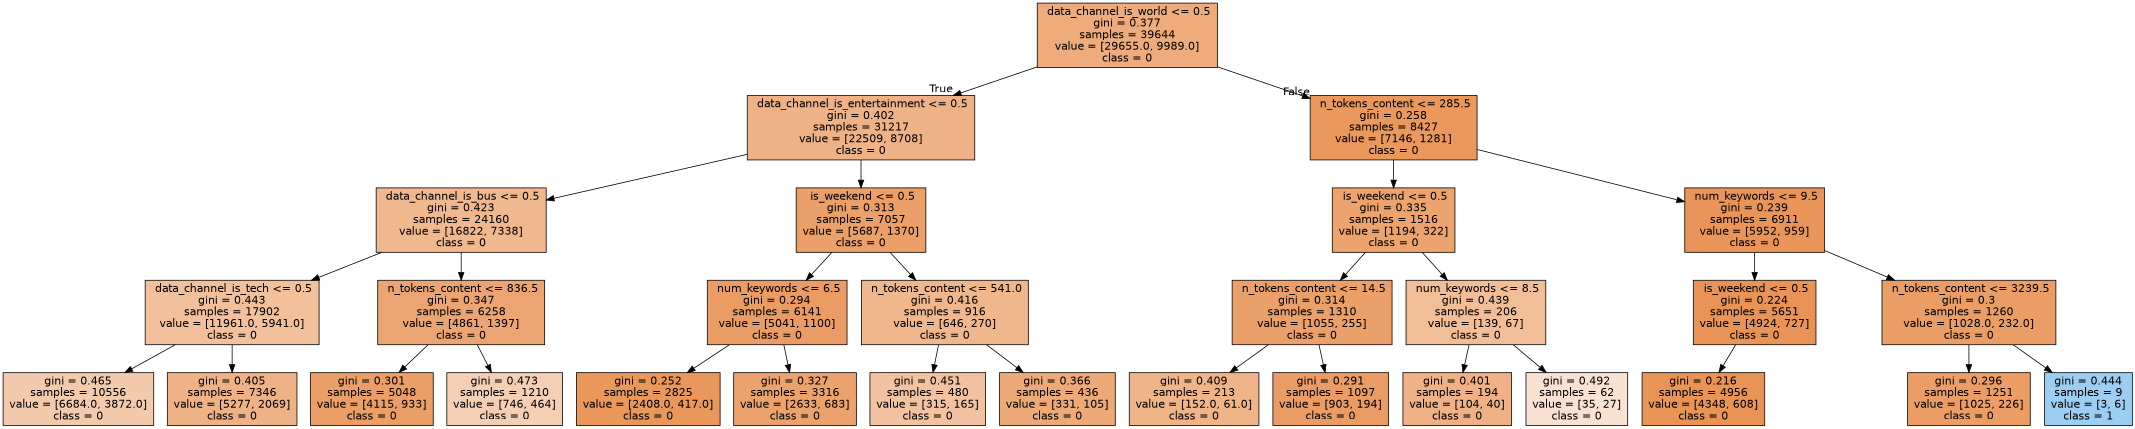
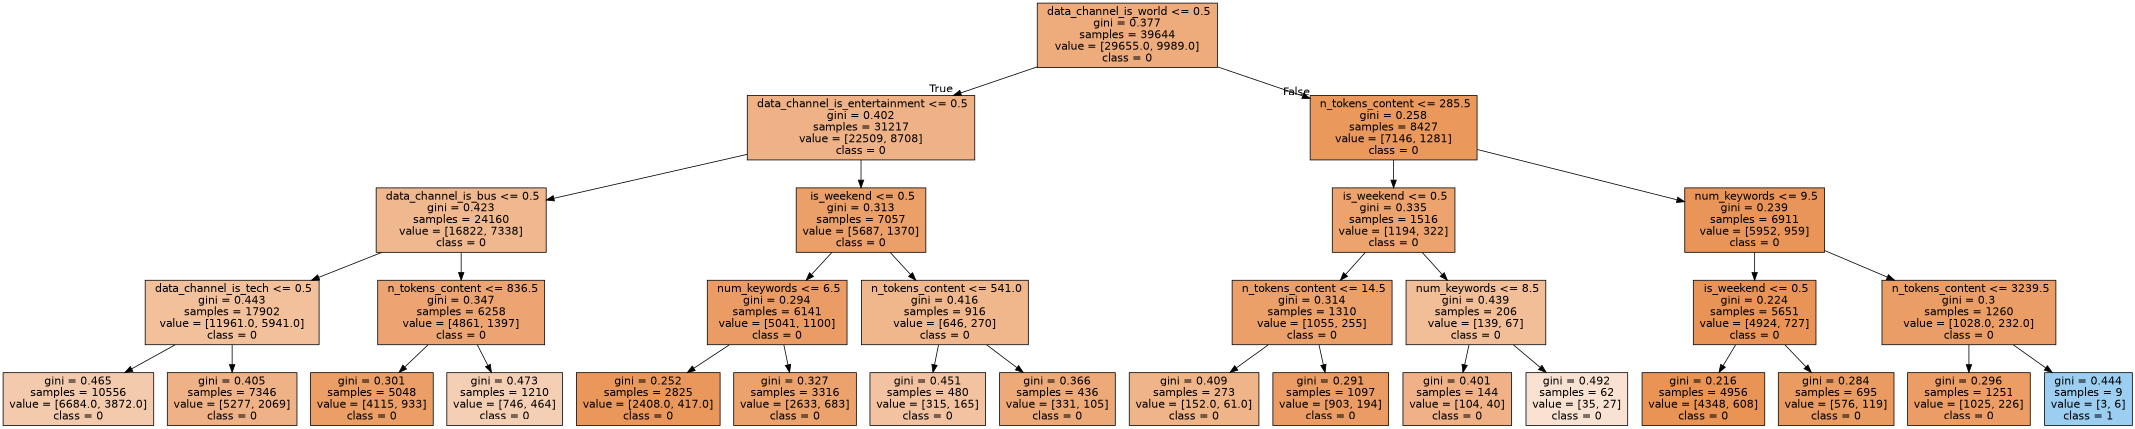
(1194, 399) -> (1194, 399)
(1457, 399) -> (1457, 399)
none -> (1836, 399)
